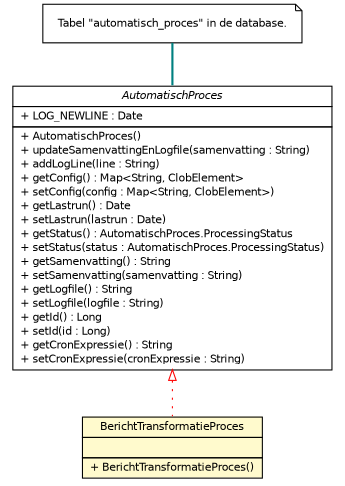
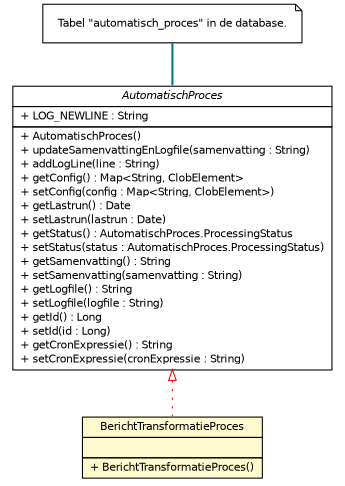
(82, 116) -> (85, 116)
